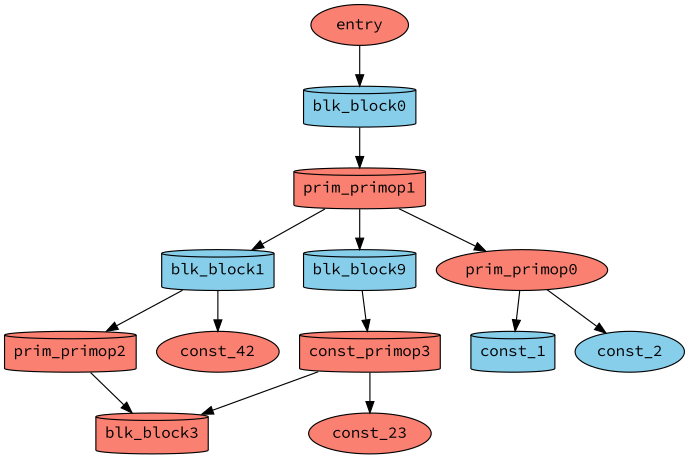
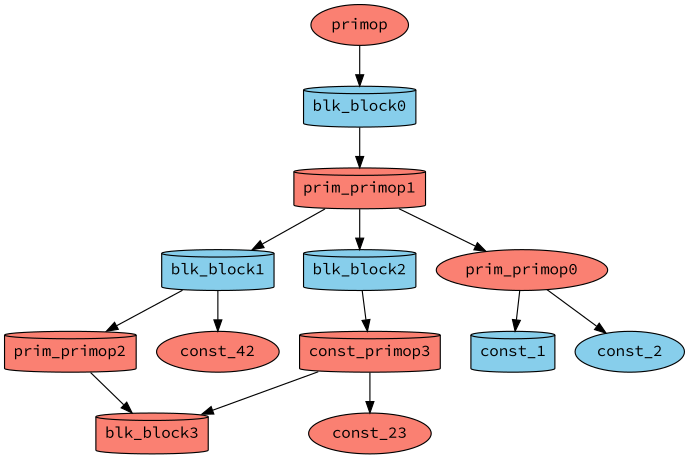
(360, 25) -> (360, 25)
(360, 270) -> (360, 270)
